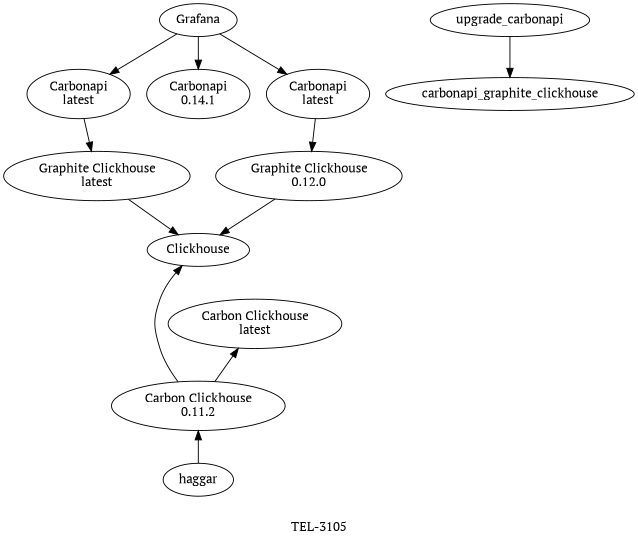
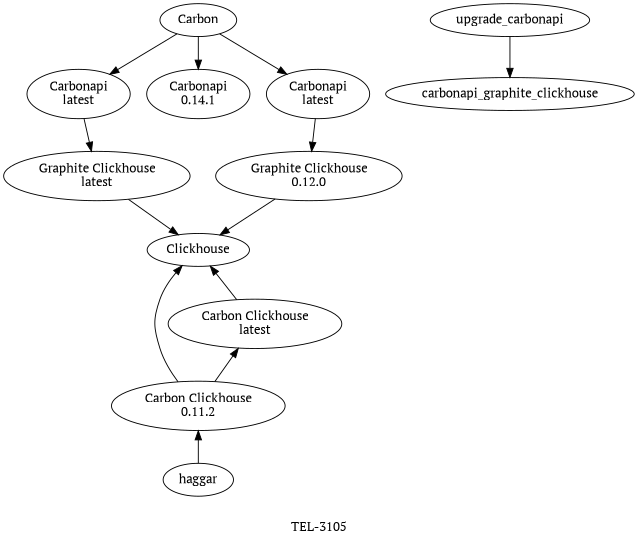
(198, 20) -> (198, 20)
none -> (226, 287)
